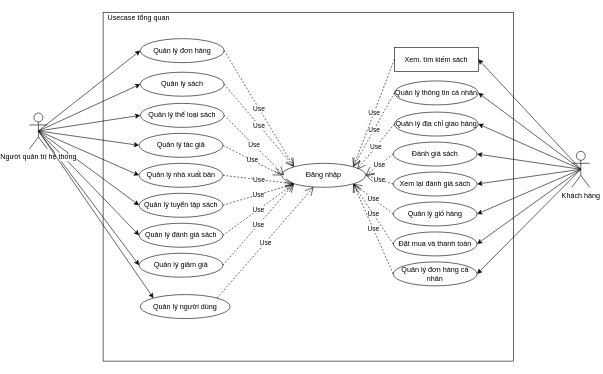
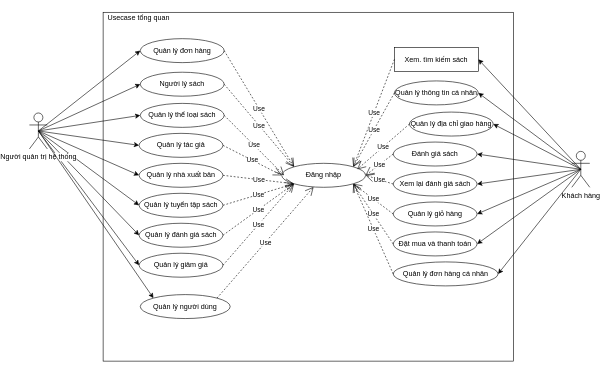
(182, 84) -> (182, 84)
(437, 124) -> (452, 124)
(435, 274) -> (446, 274)
